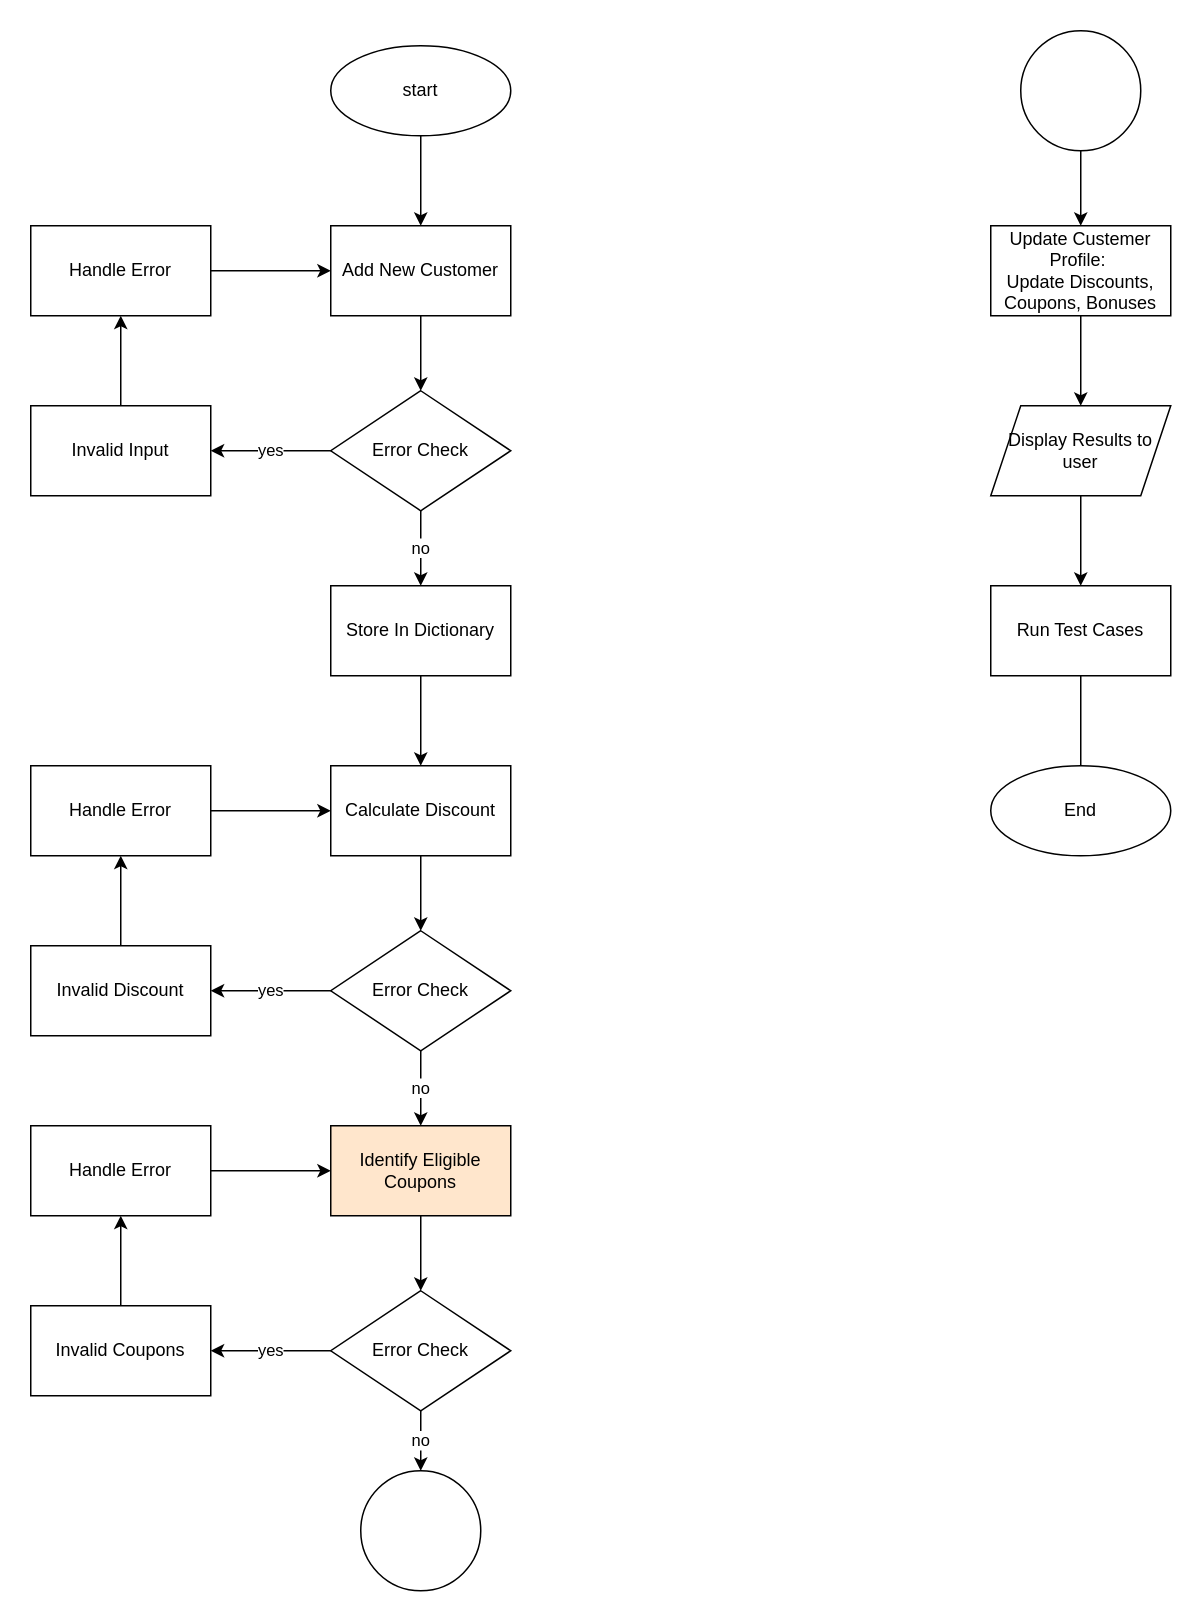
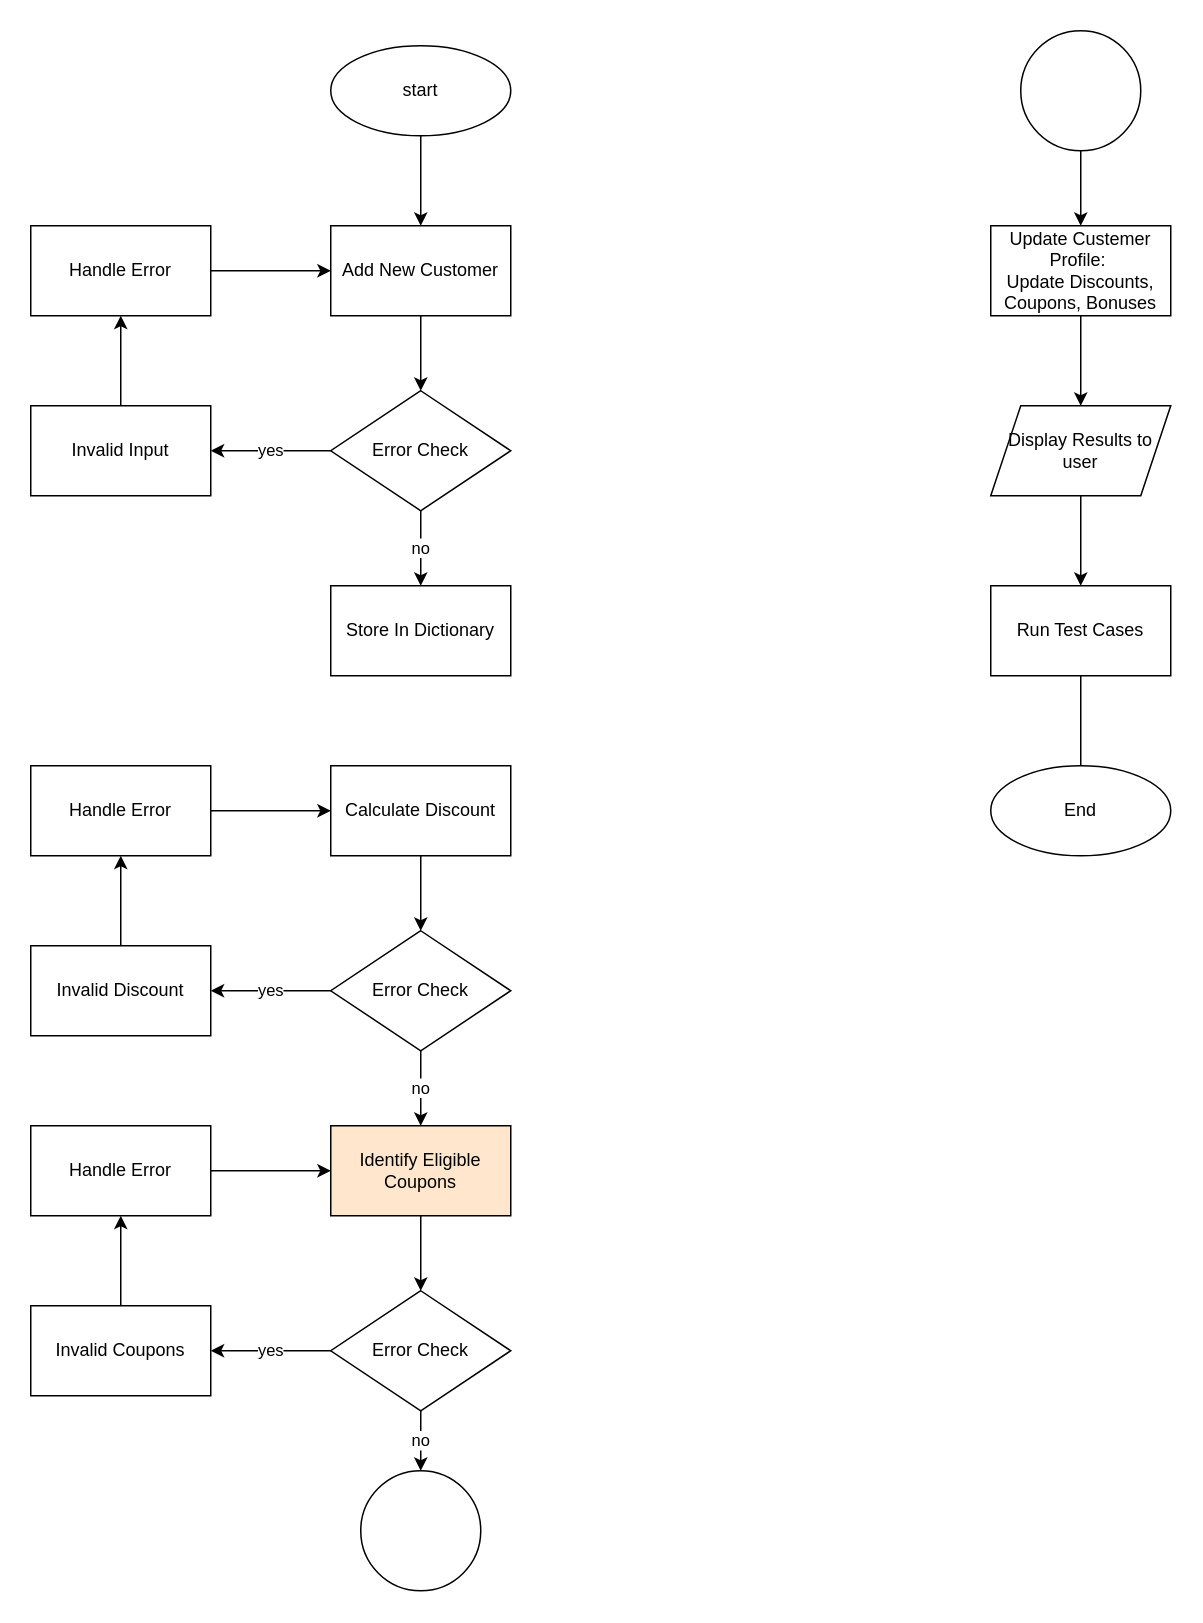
(421, 716) -> none
